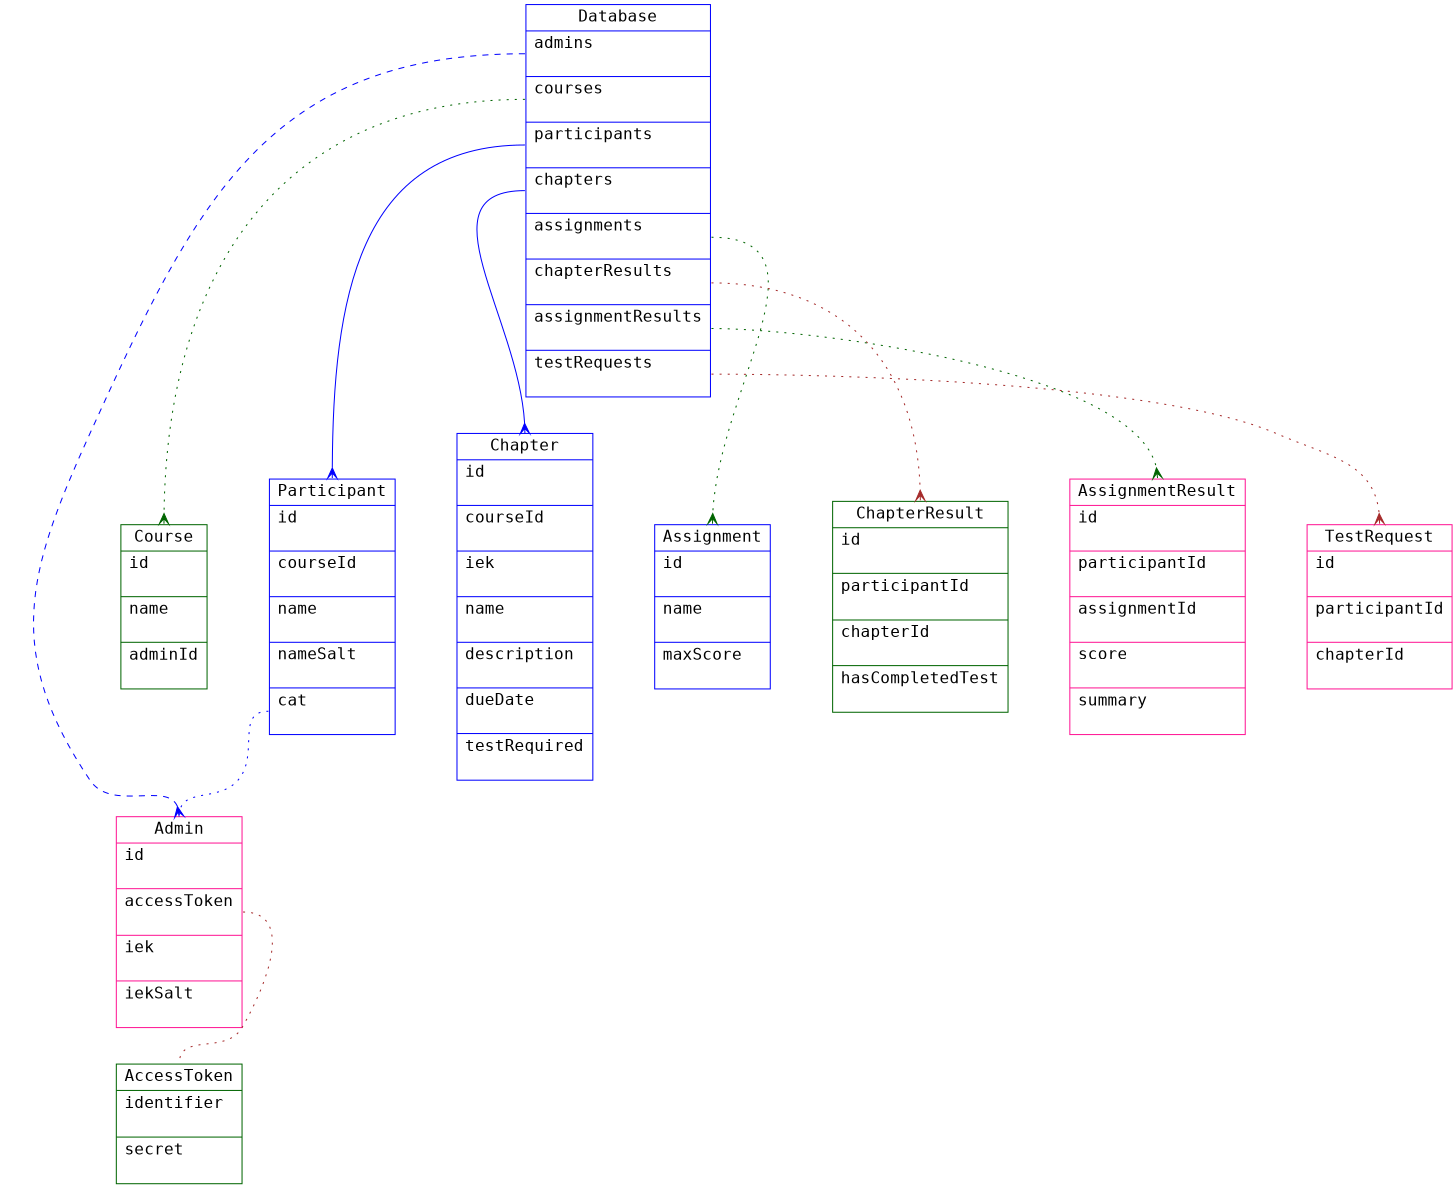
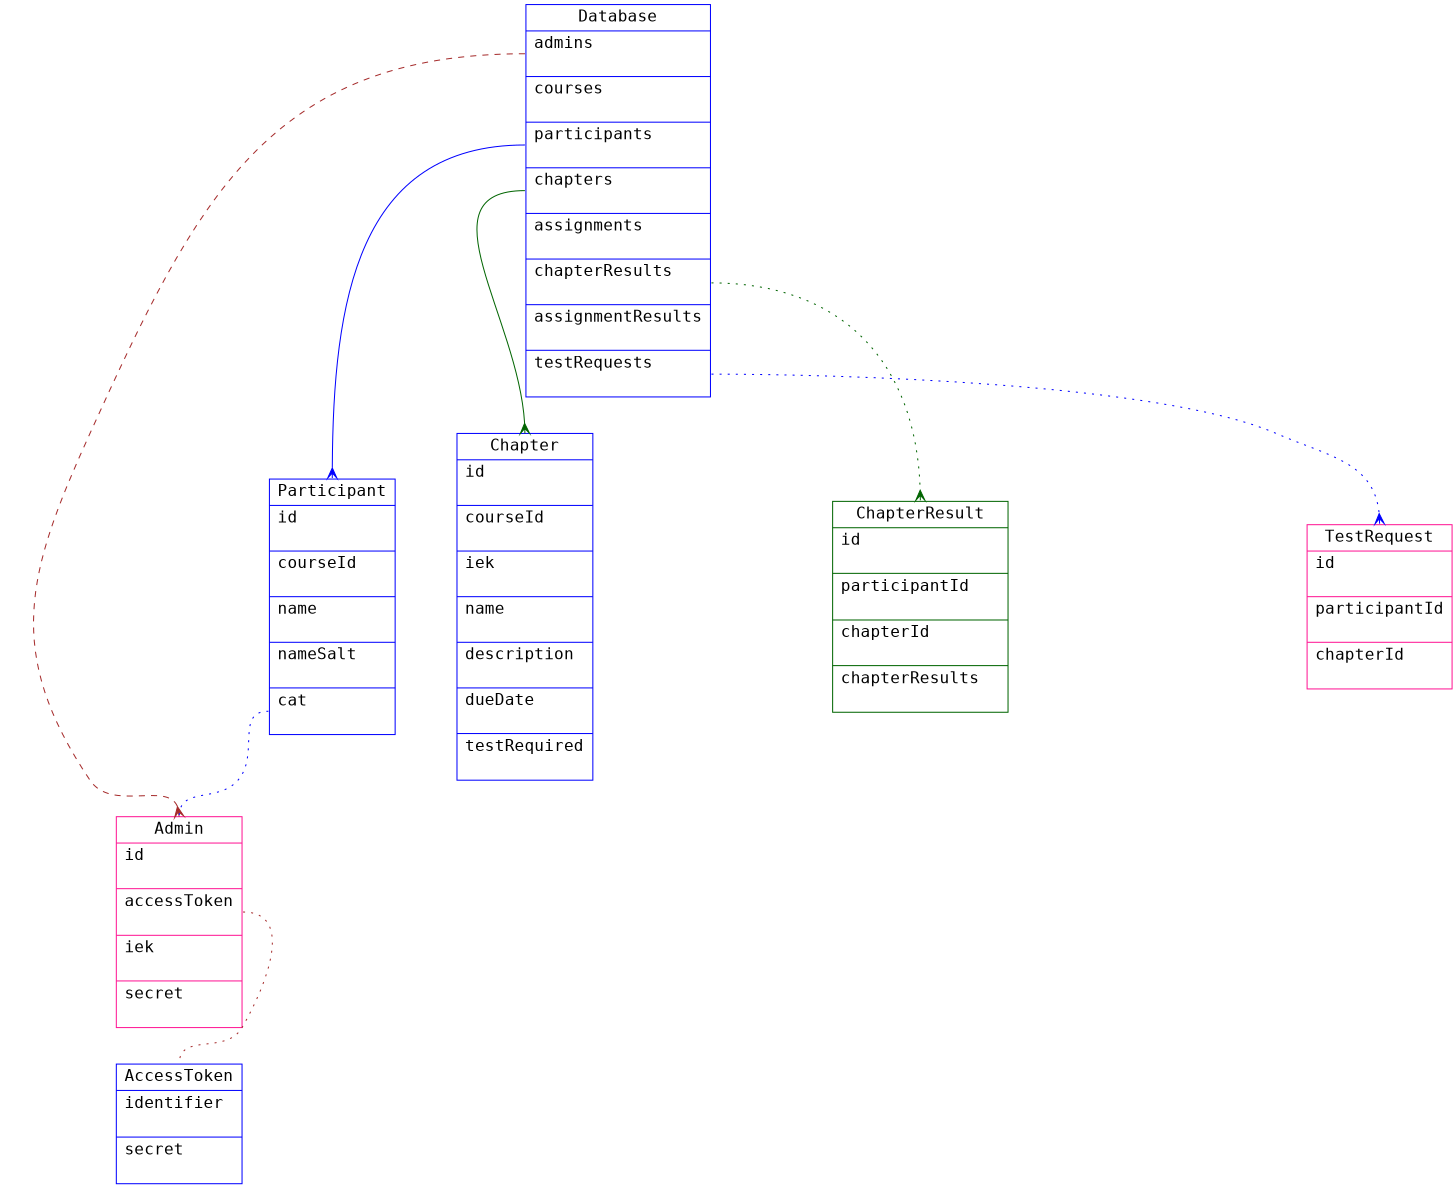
(491, 293) -> (491, 293)
(857, 333) -> (863, 338)
(123, 362) -> (123, 362)
(1083, 393) -> (1065, 391)
(164, 607) -> none
(712, 607) -> none
(1158, 607) -> none
(920, 678) -> (910, 678)
(159, 994) -> (154, 994)
(179, 1124) -> (179, 1124)
